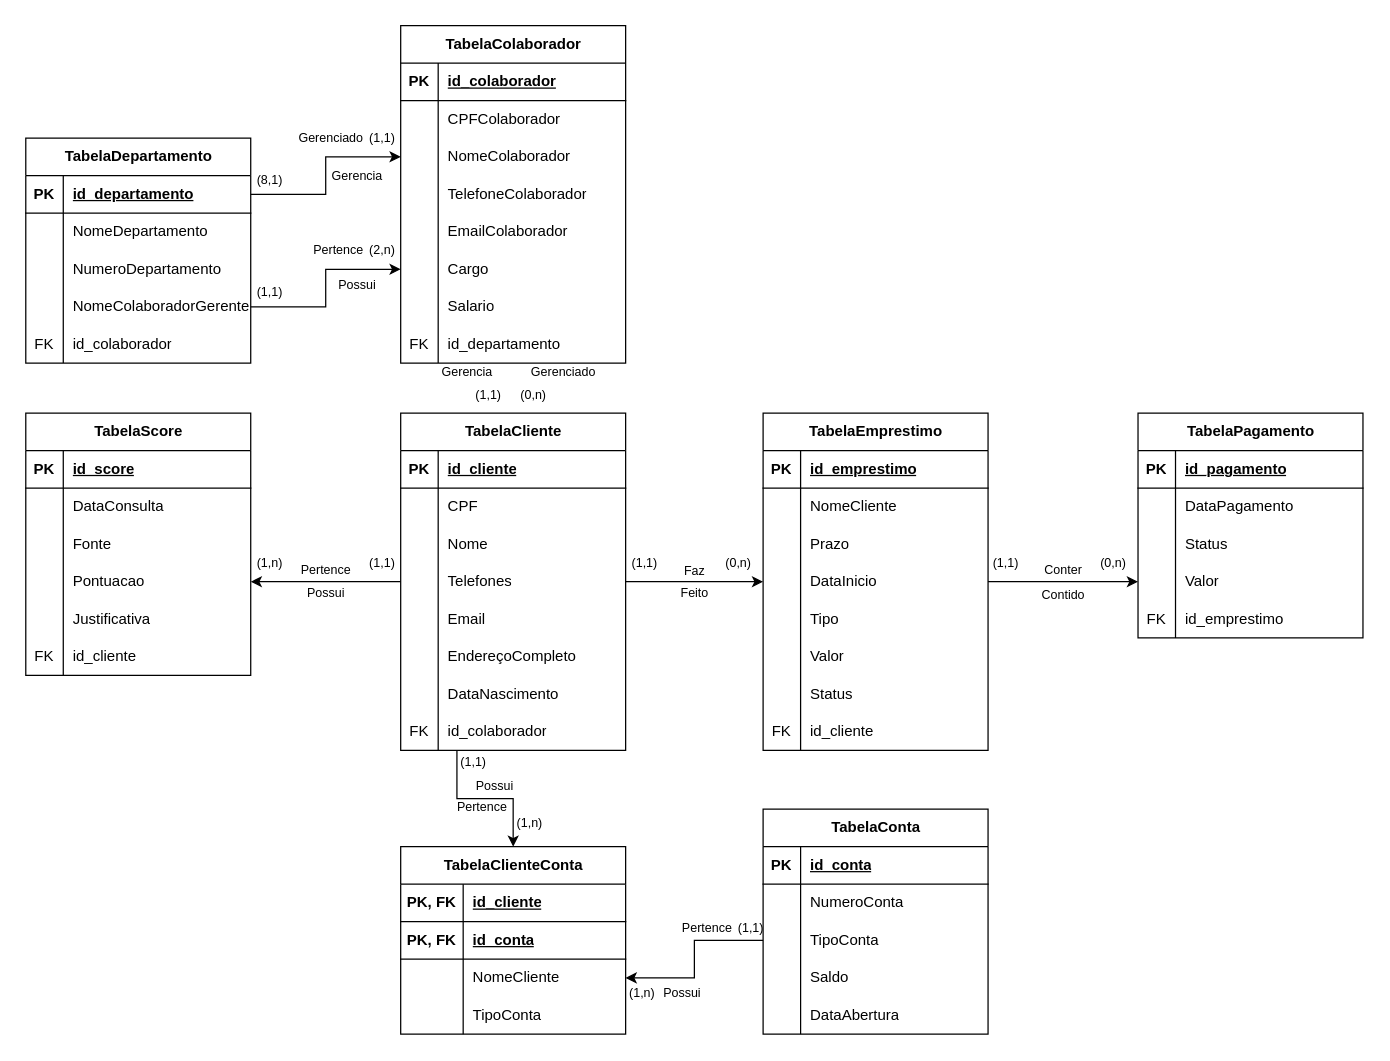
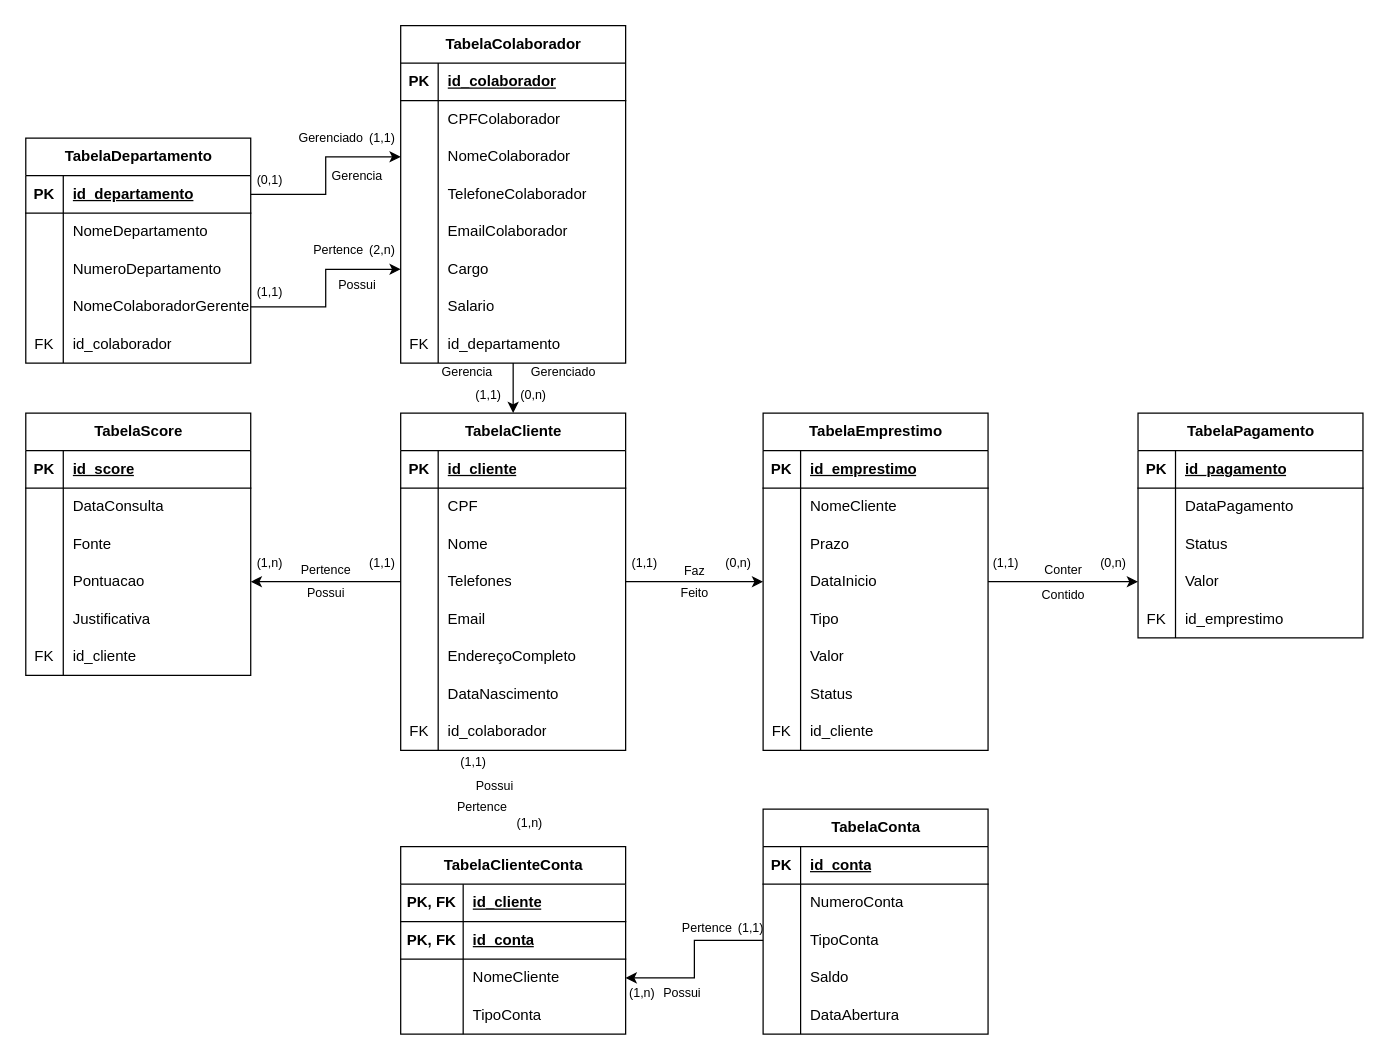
(270, 179) -> (270, 179)
none -> (513, 385)
(482, 799) -> none
